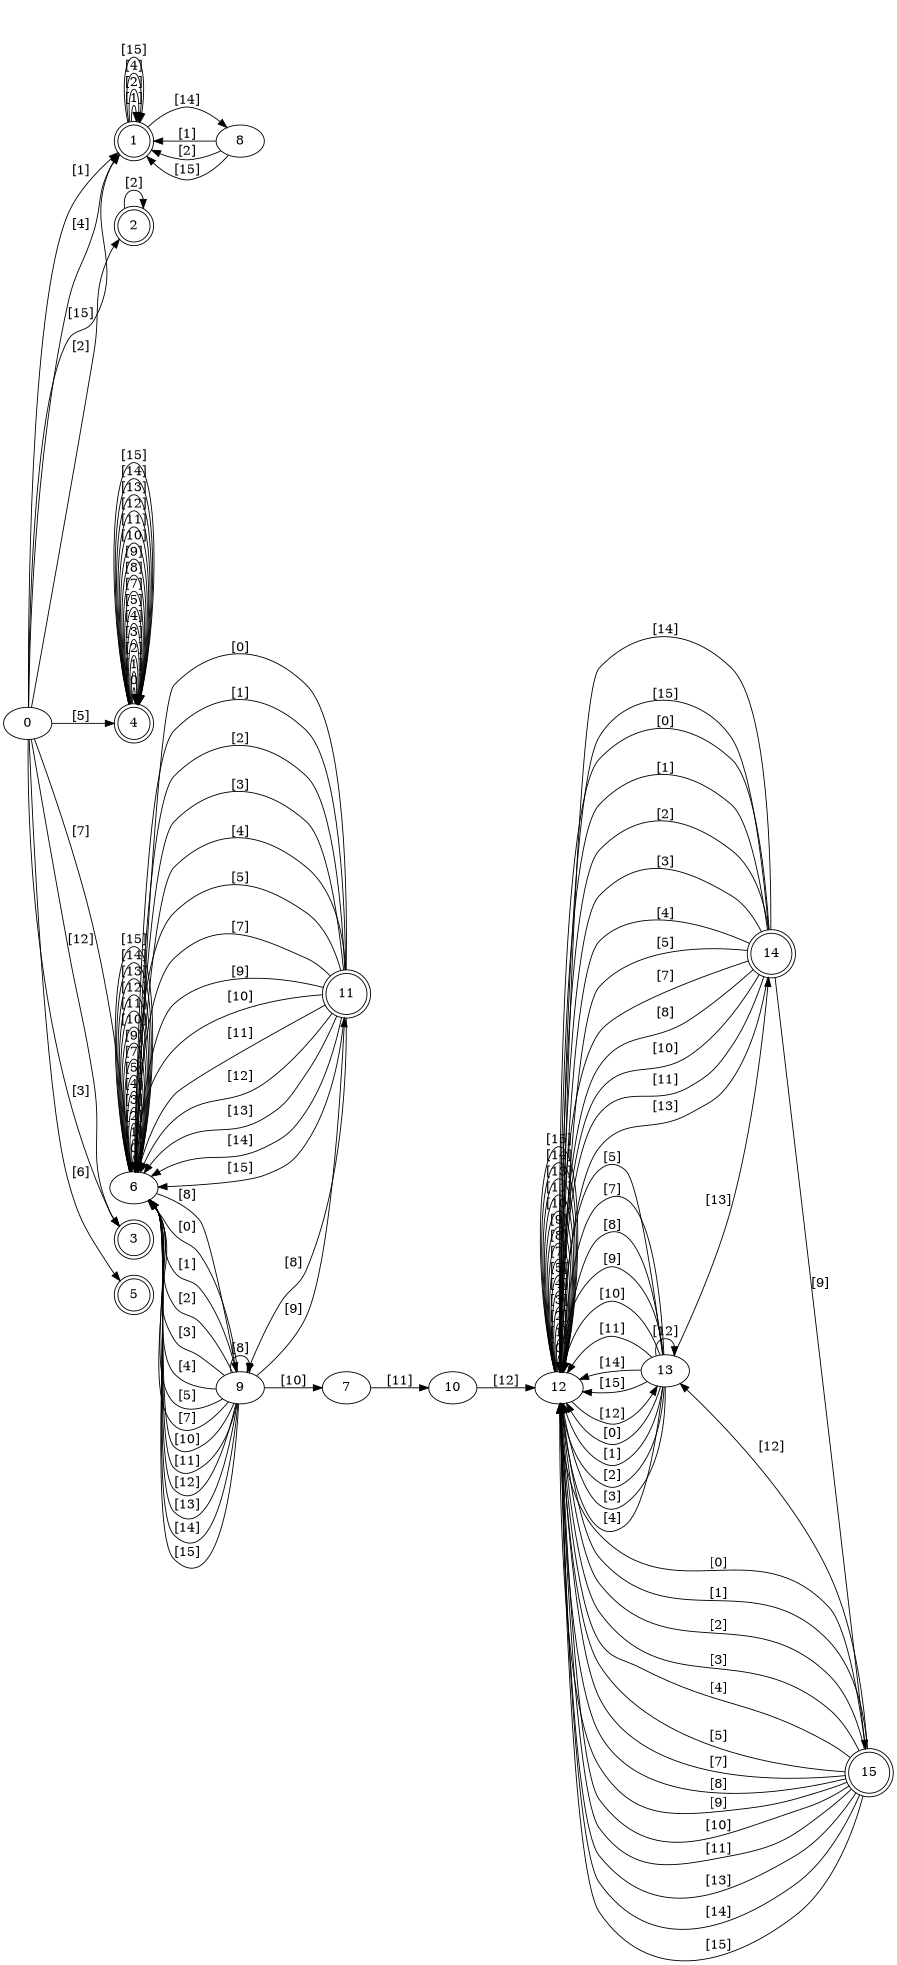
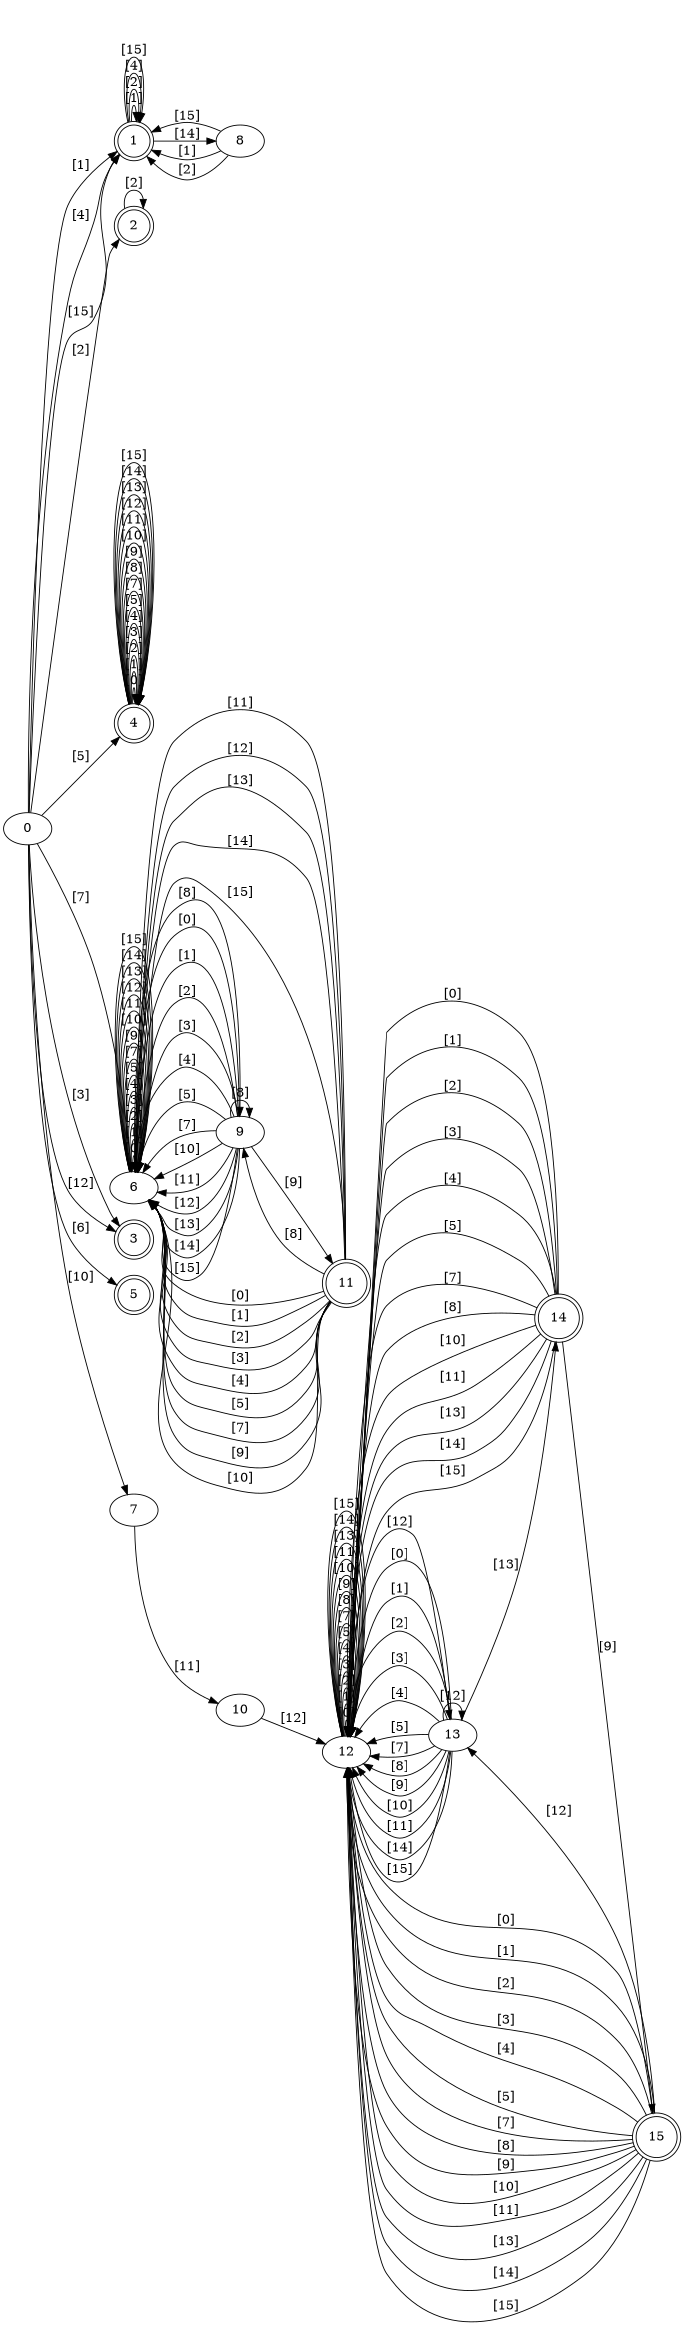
(289, 1388) -> (60, 1234)
